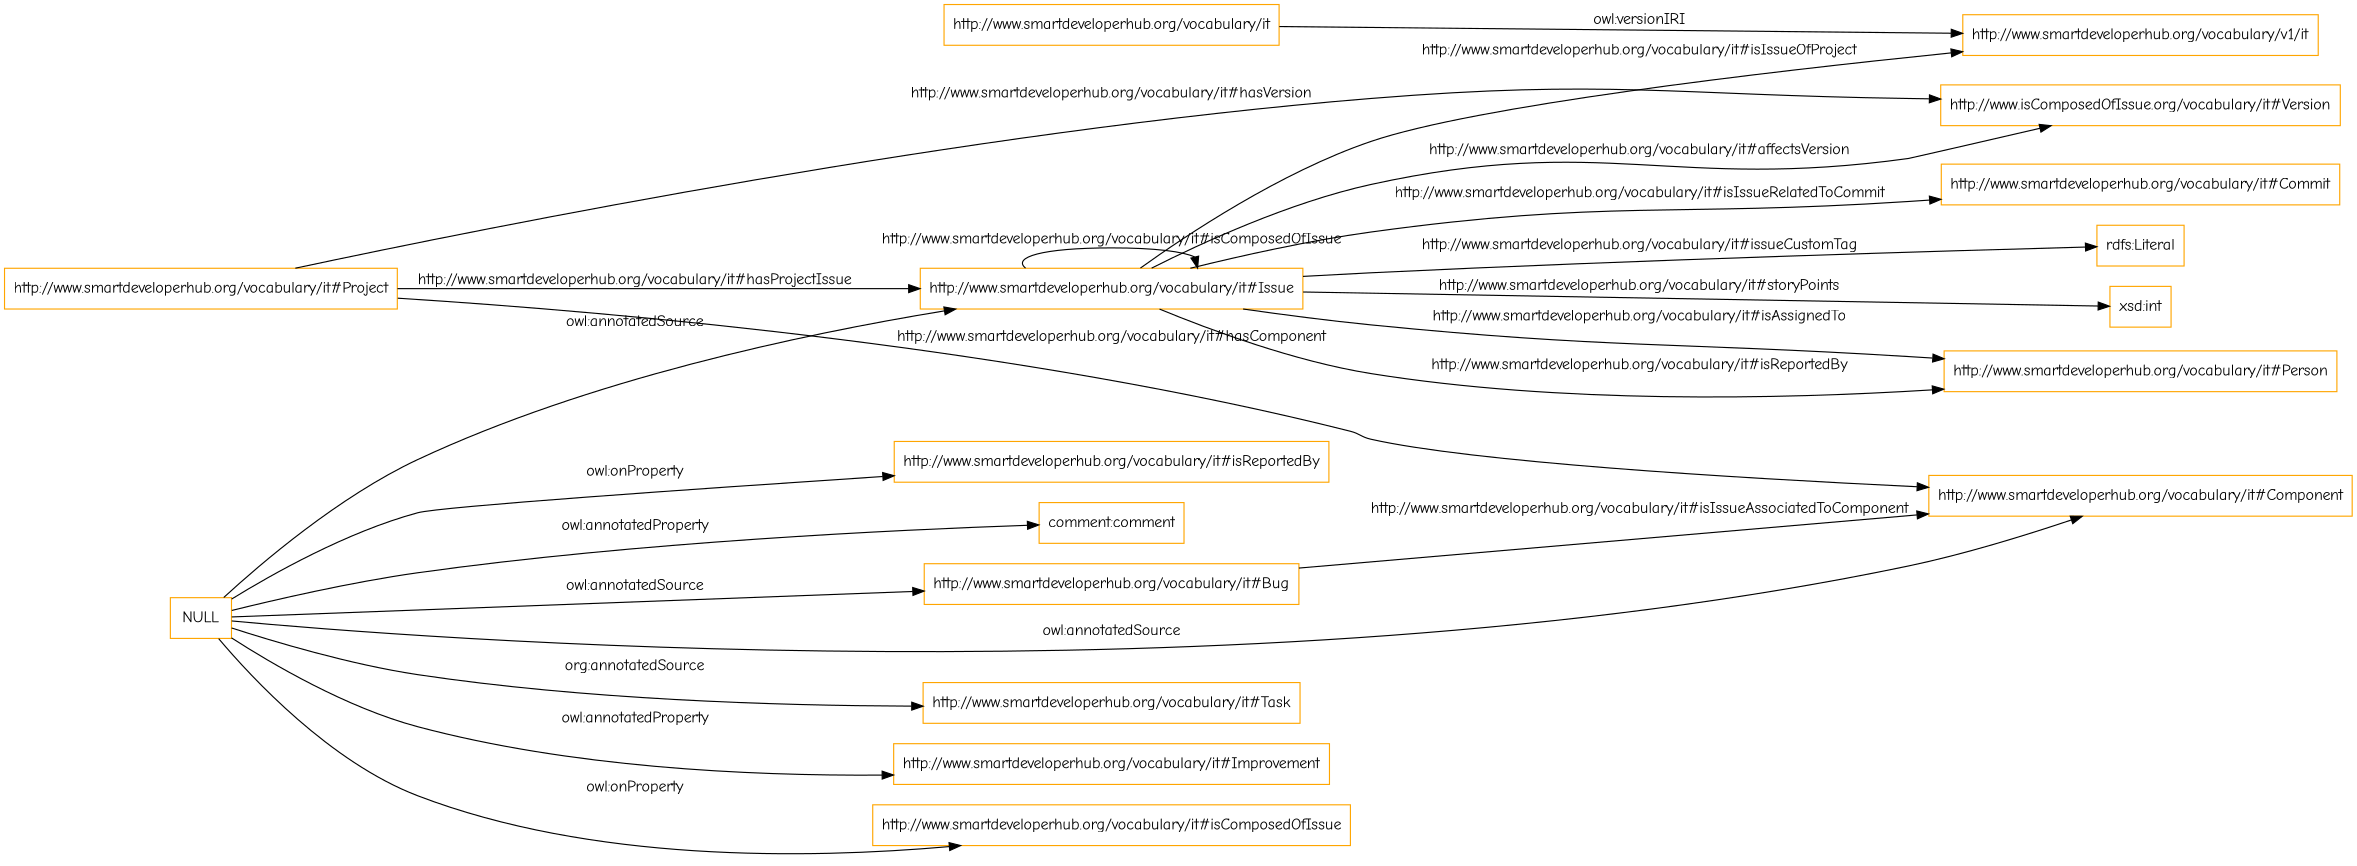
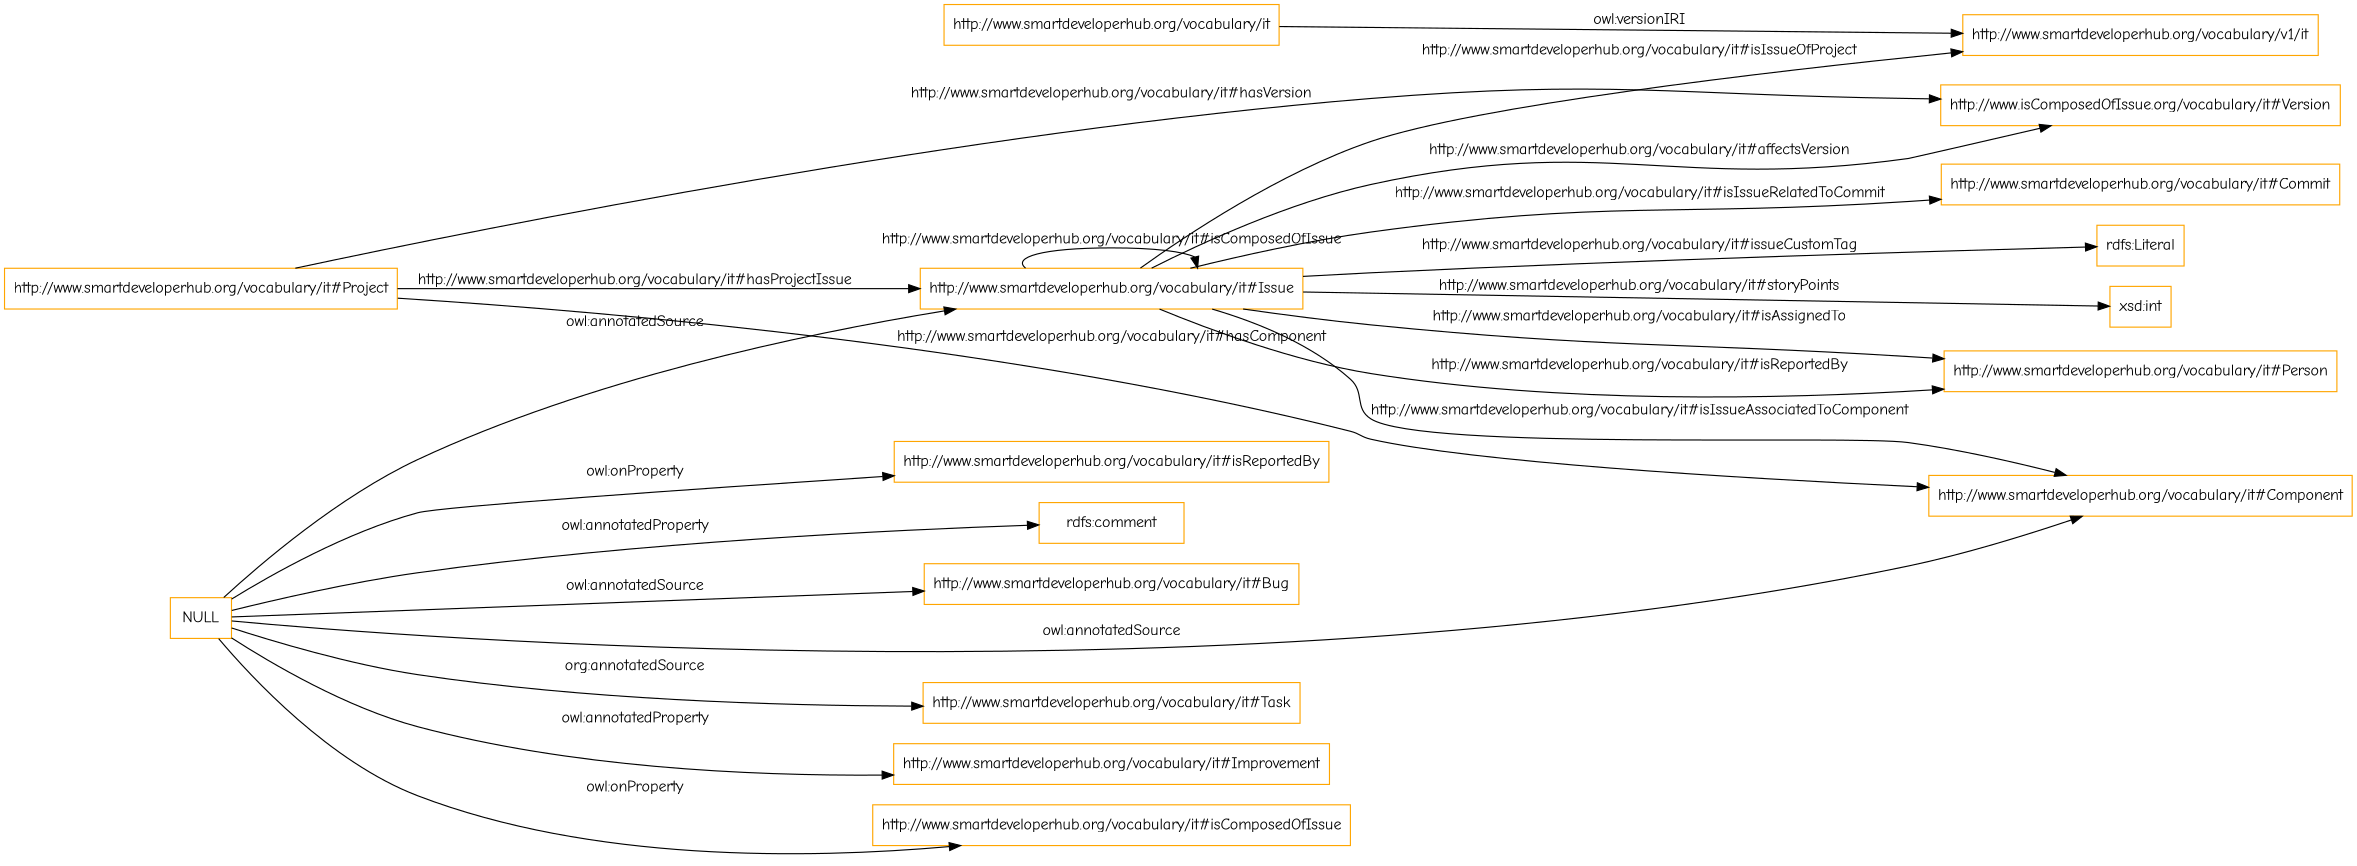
(1112, 523) -> (1112, 523)
(1608, 541) -> (1612, 439)
